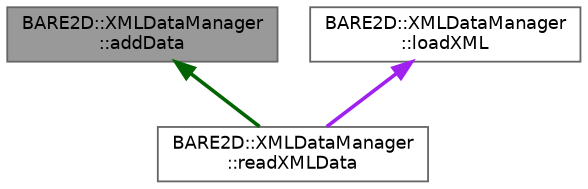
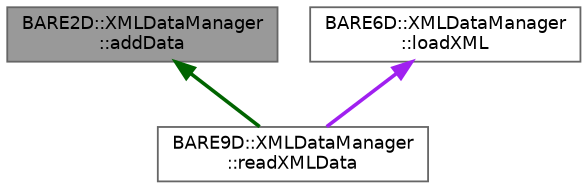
(445, 34) -> (445, 34)
(293, 154) -> (293, 154)
